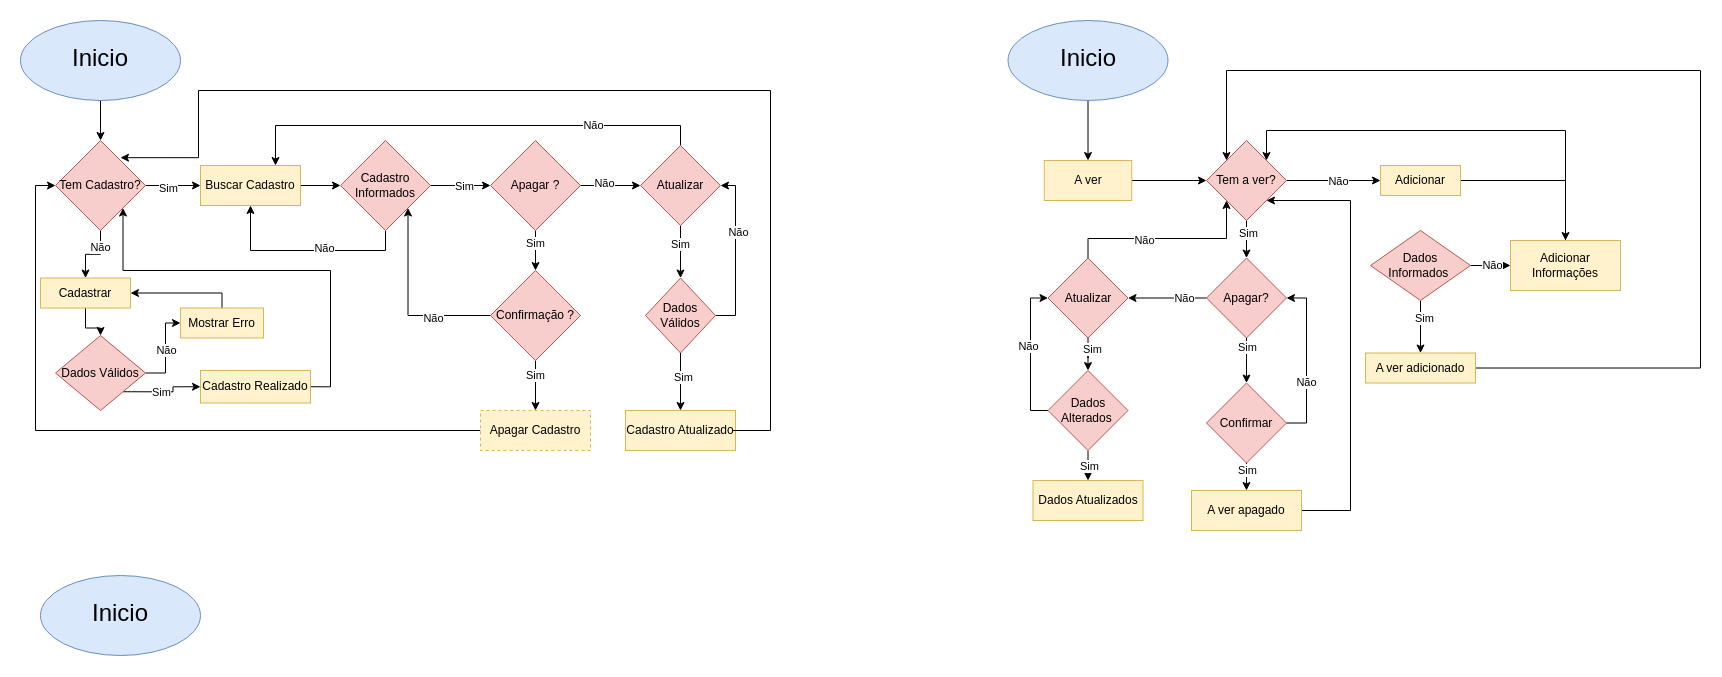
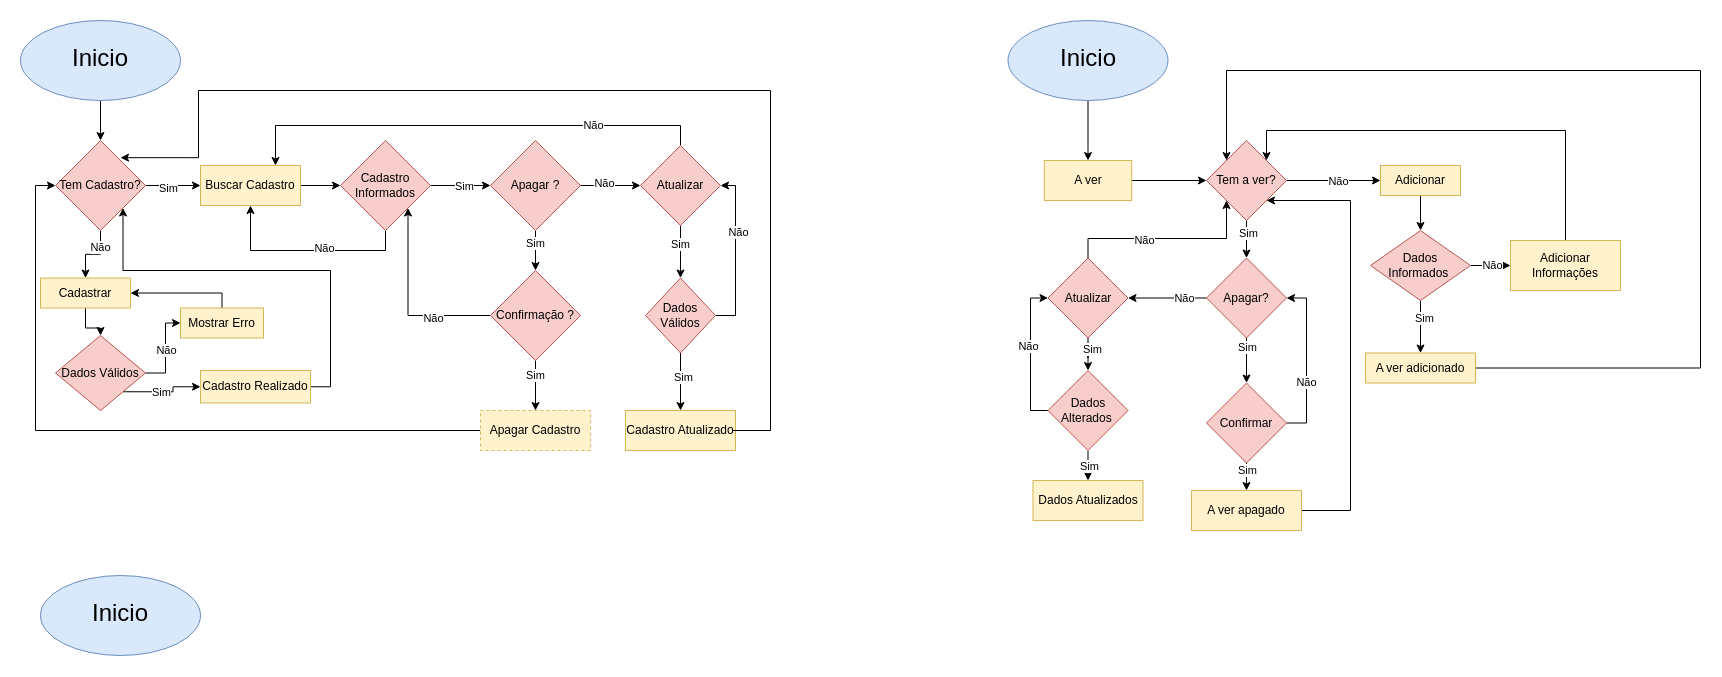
(1512, 181) -> (1421, 215)
